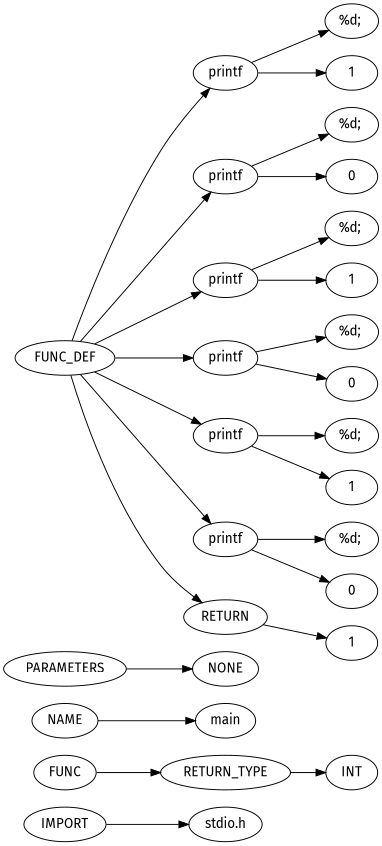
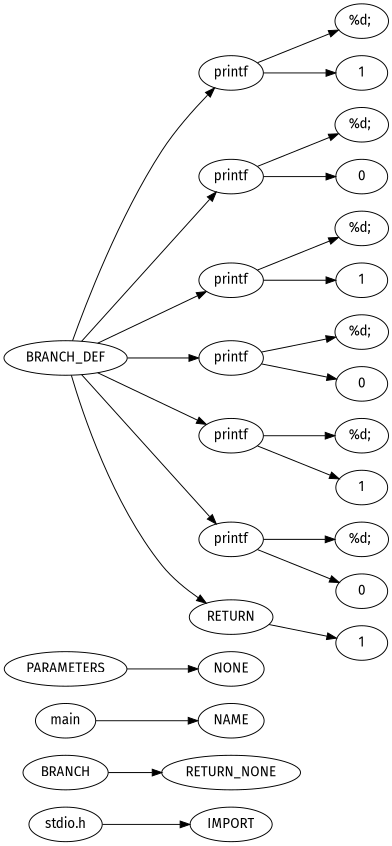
(65, 358) -> (66, 358)
(142, 721) -> (142, 721)
(65, 773) -> (66, 773)
(226, 773) -> (231, 773)
(352, 773) -> none
(143, 824) -> (141, 824)
